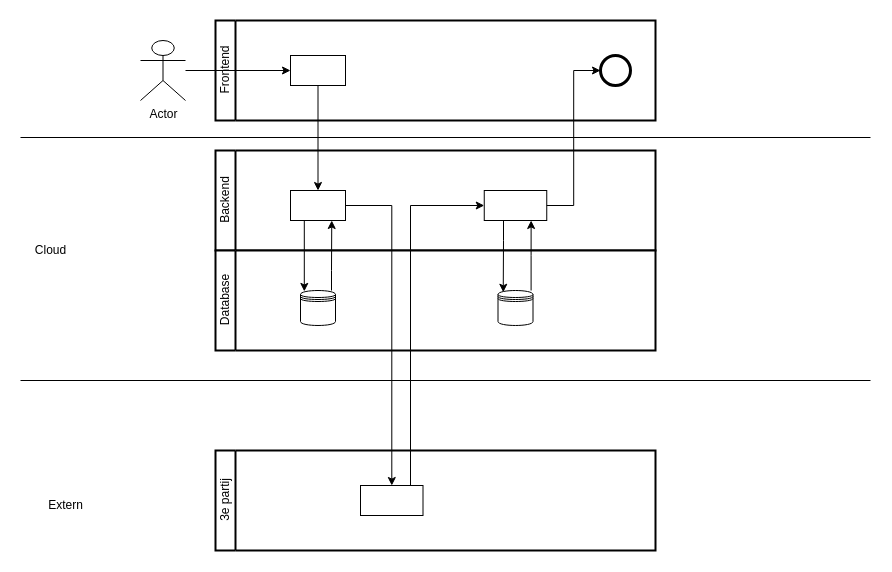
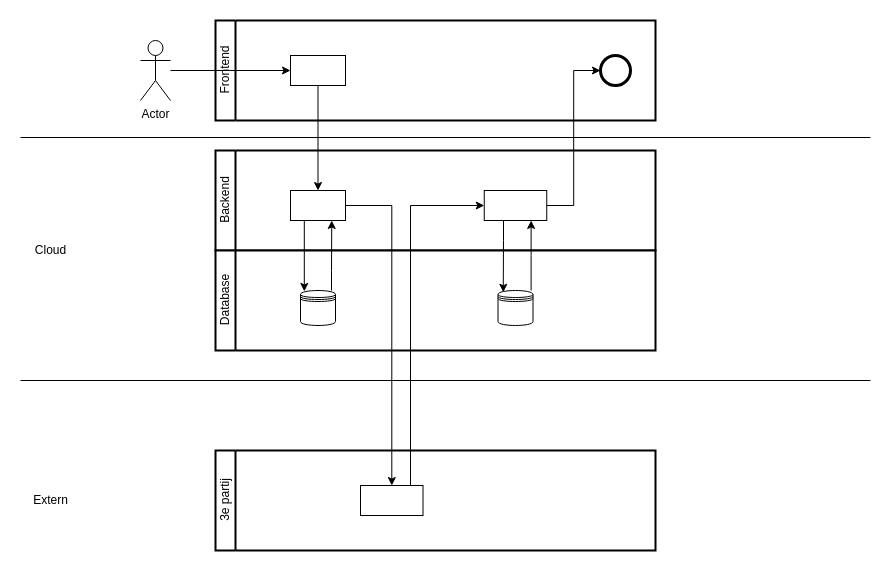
(163, 71) -> (156, 71)
(66, 506) -> (51, 501)
